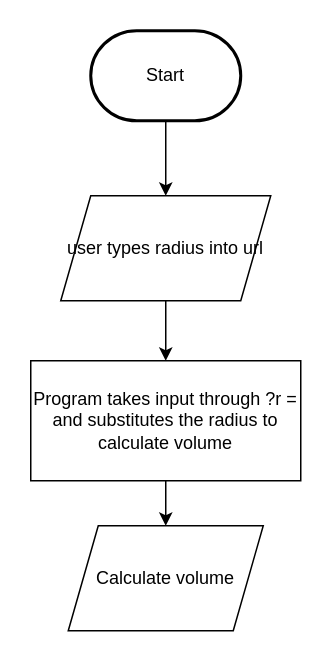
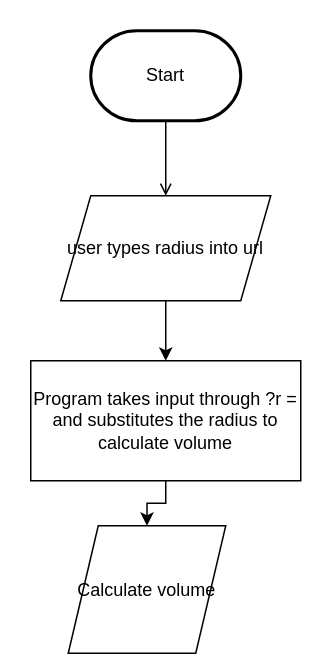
(166, 184) -> (166, 186)
(166, 578) -> (147, 590)
